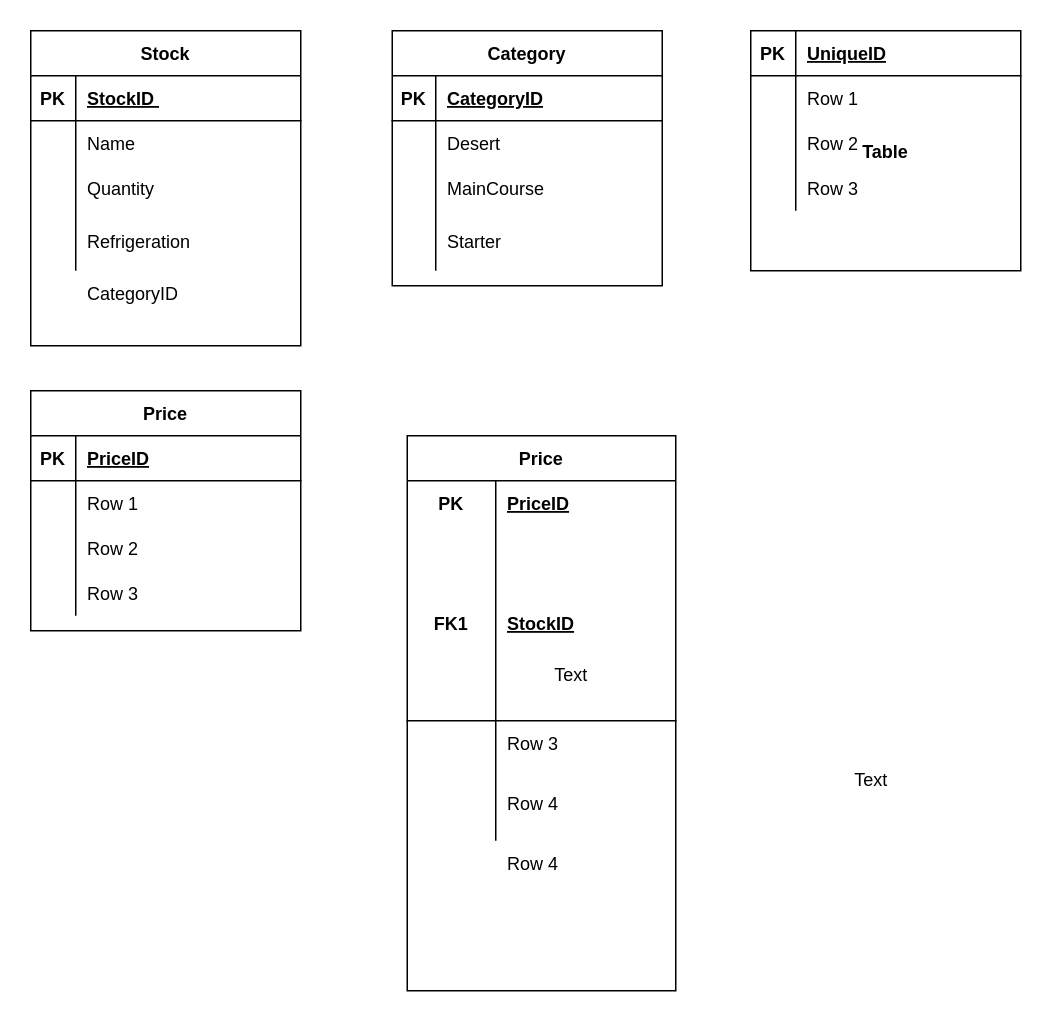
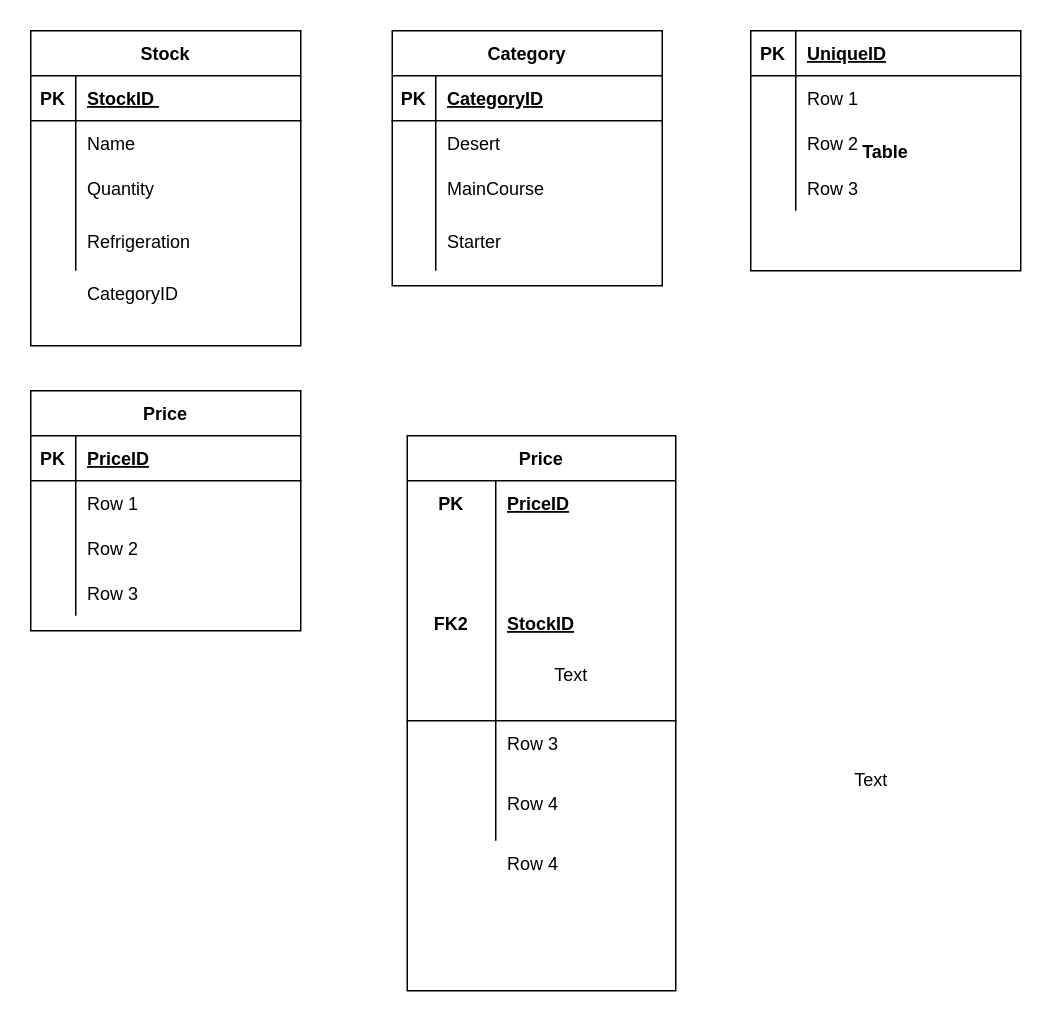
(451, 624) -> (451, 624)
